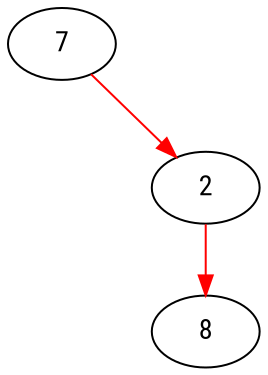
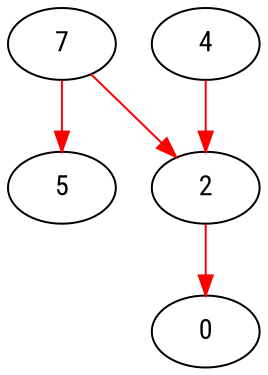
none -> (206, 44)
none -> (62, 188)
(206, 332) -> (206, 332)
